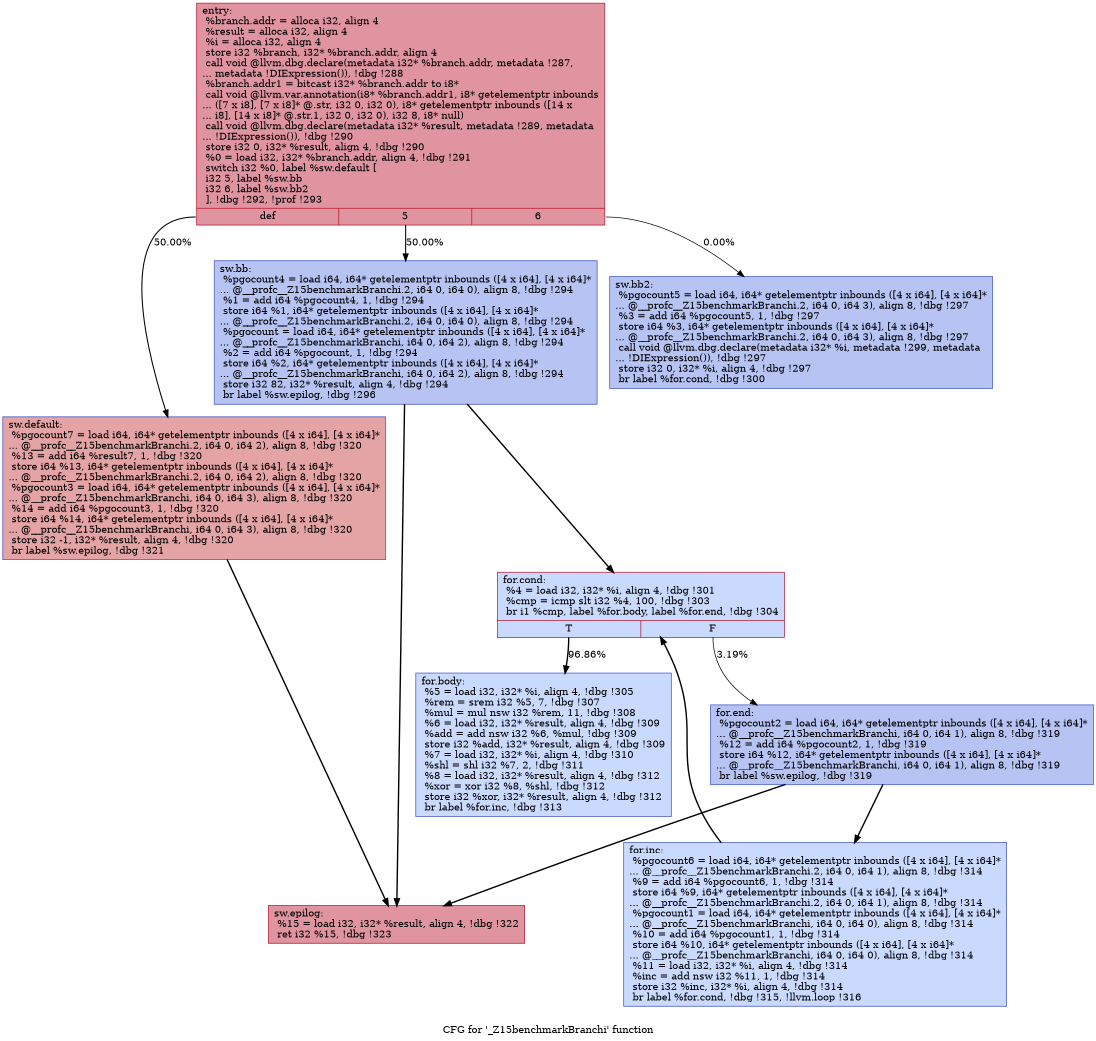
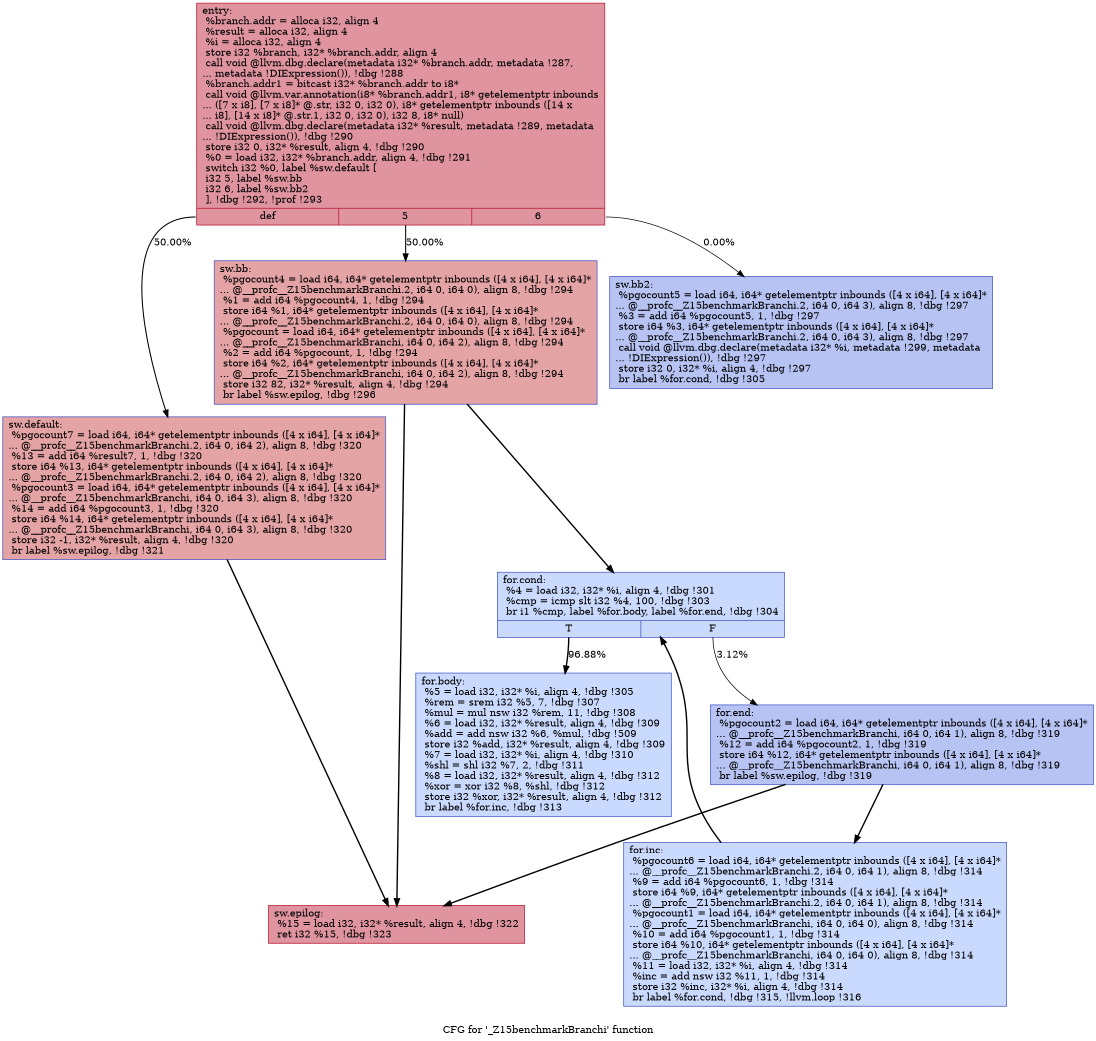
(406, 332) -> (406, 332)
(690, 379) -> (690, 379)
(641, 605) -> (641, 605)
(587, 655) -> (587, 655)
(733, 655) -> (733, 655)
(529, 734) -> (529, 734)
